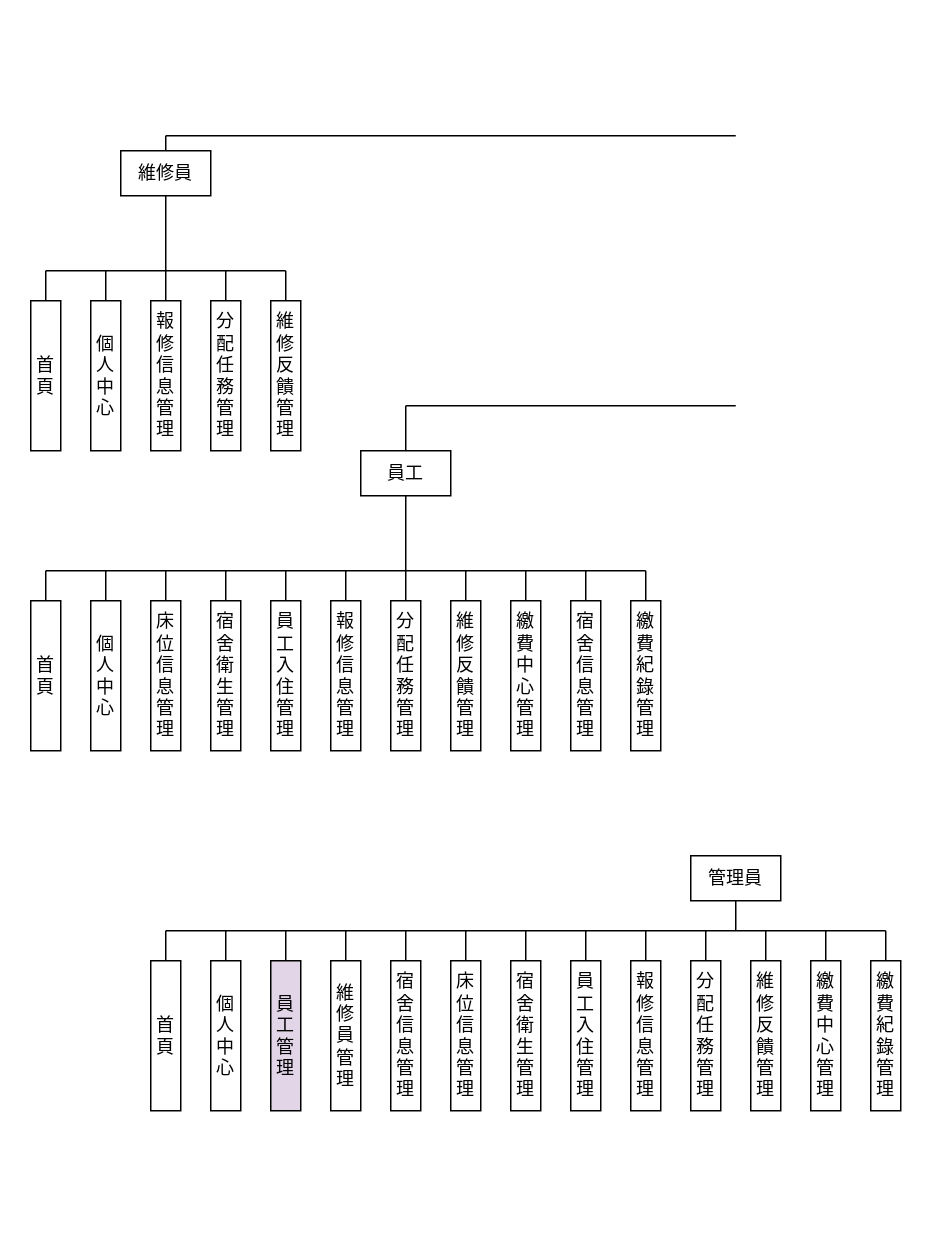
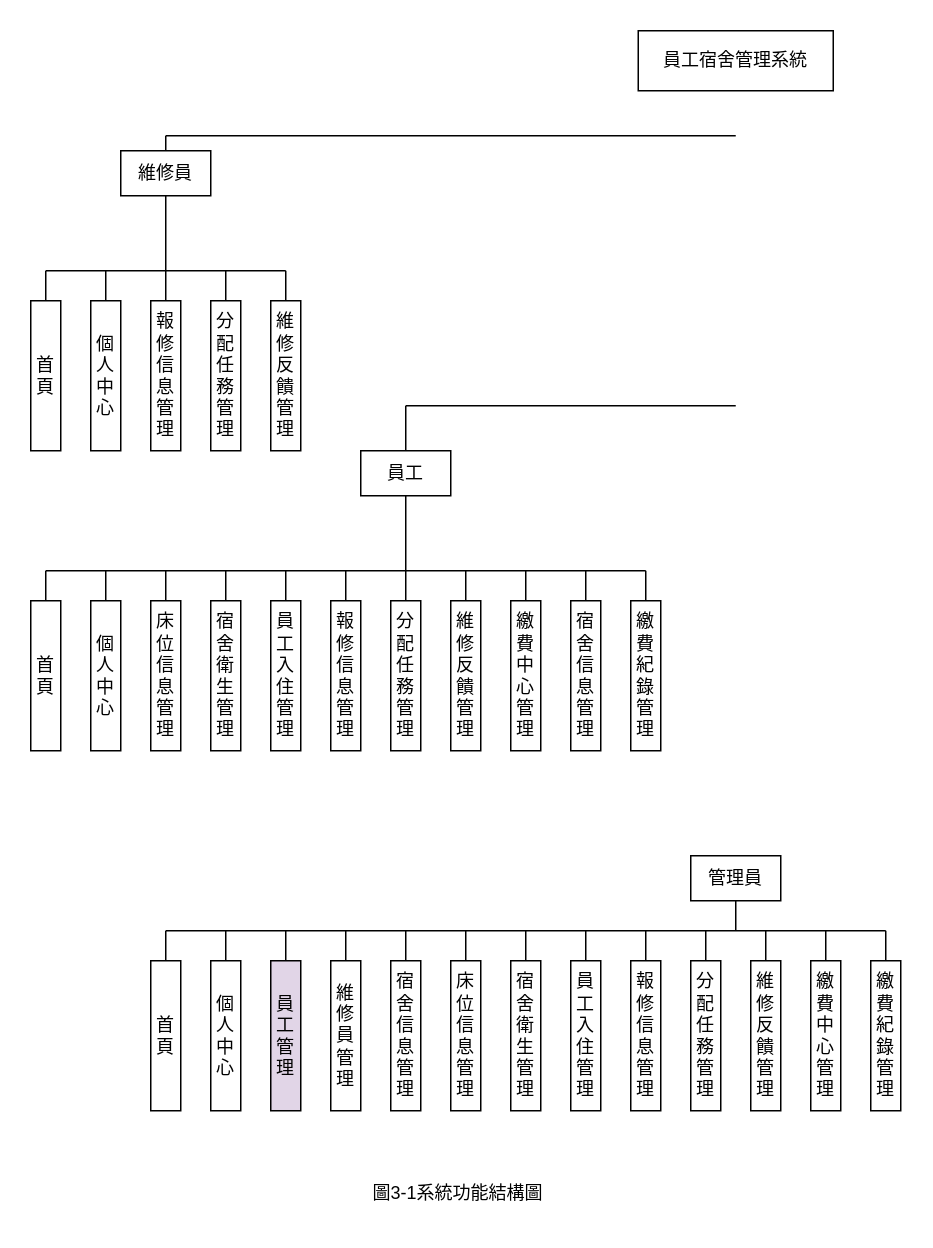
none -> (736, 61)
none -> (458, 1193)
